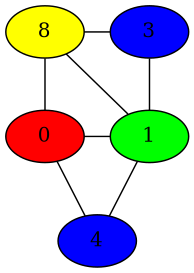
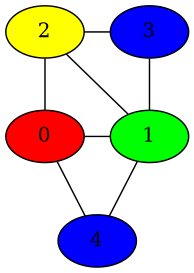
(45, 32) -> (45, 32)
